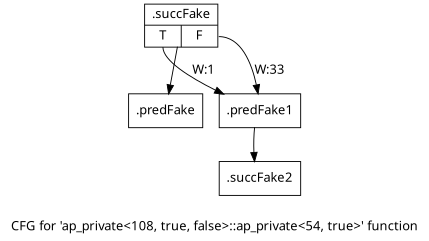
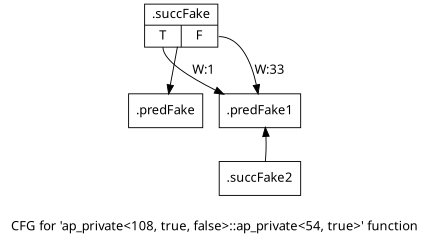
(254, 140) -> (266, 149)
